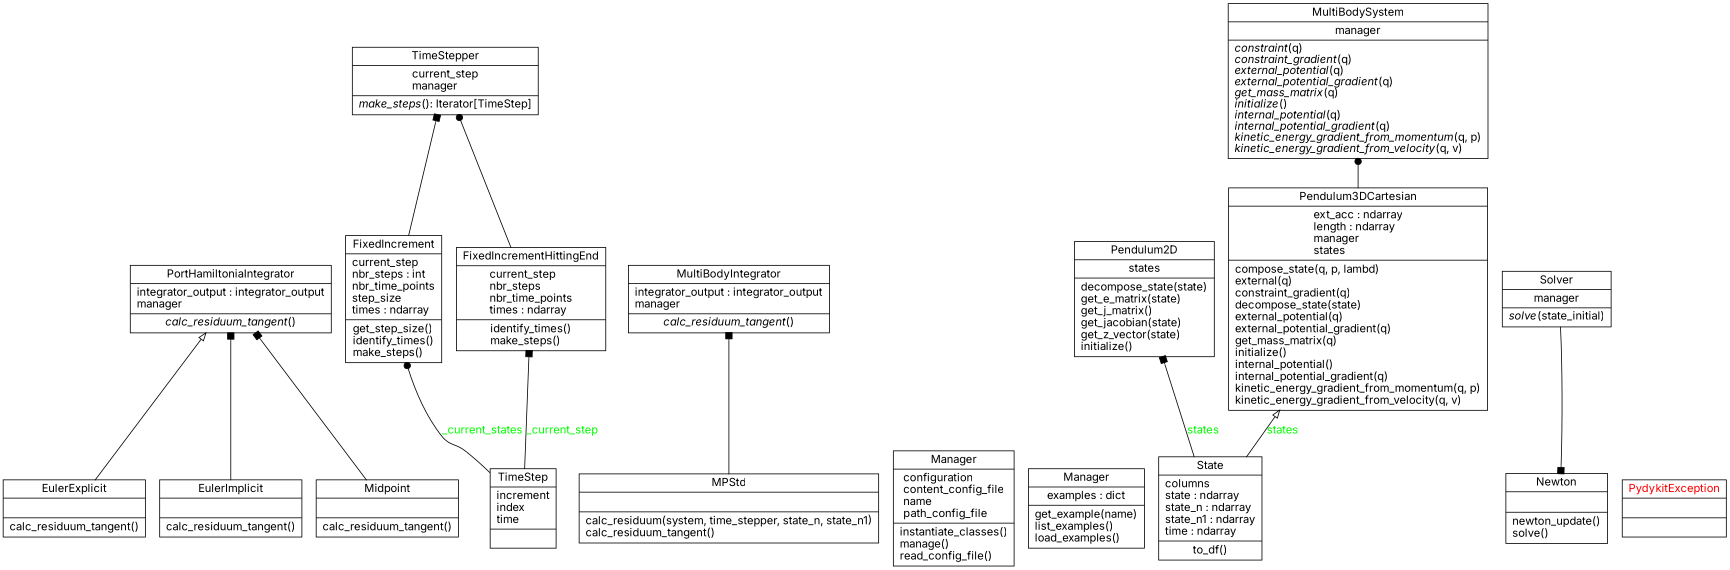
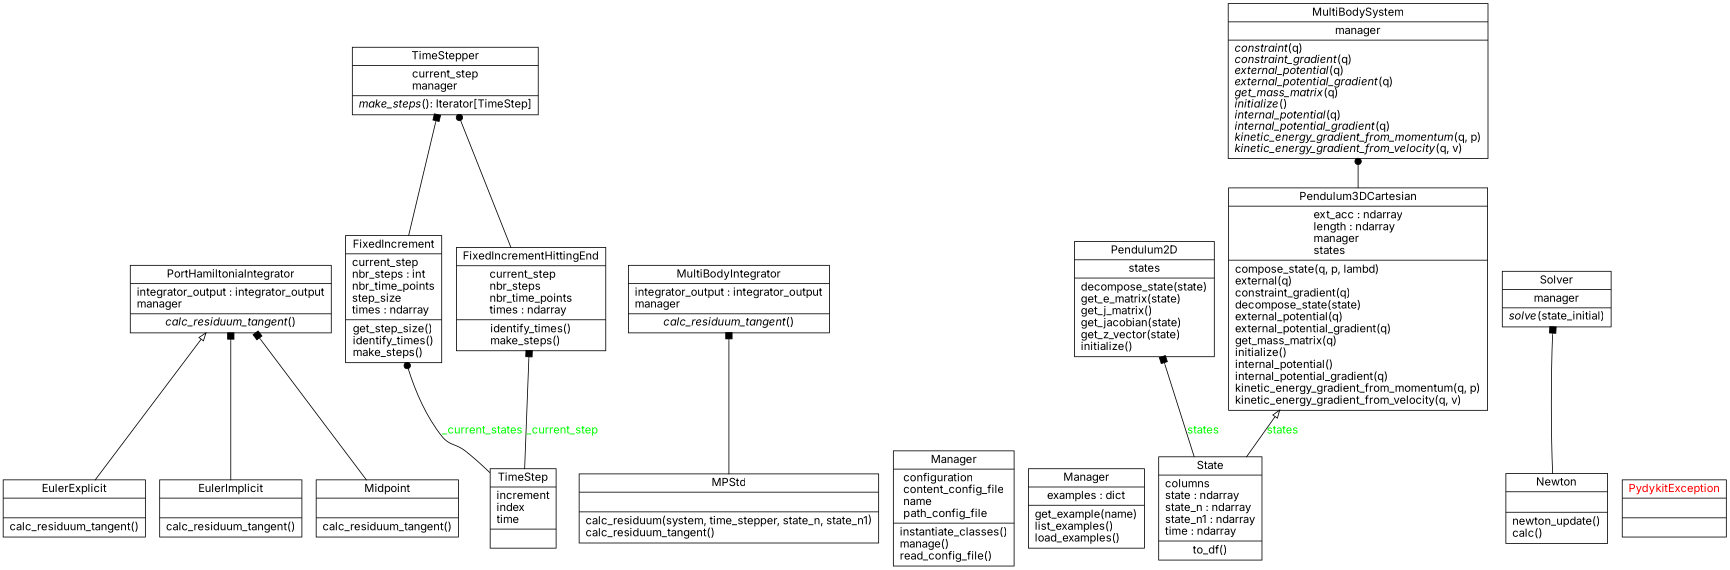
(1562, 396) -> (1551, 404)
(1530, 533) -> (1528, 533)
